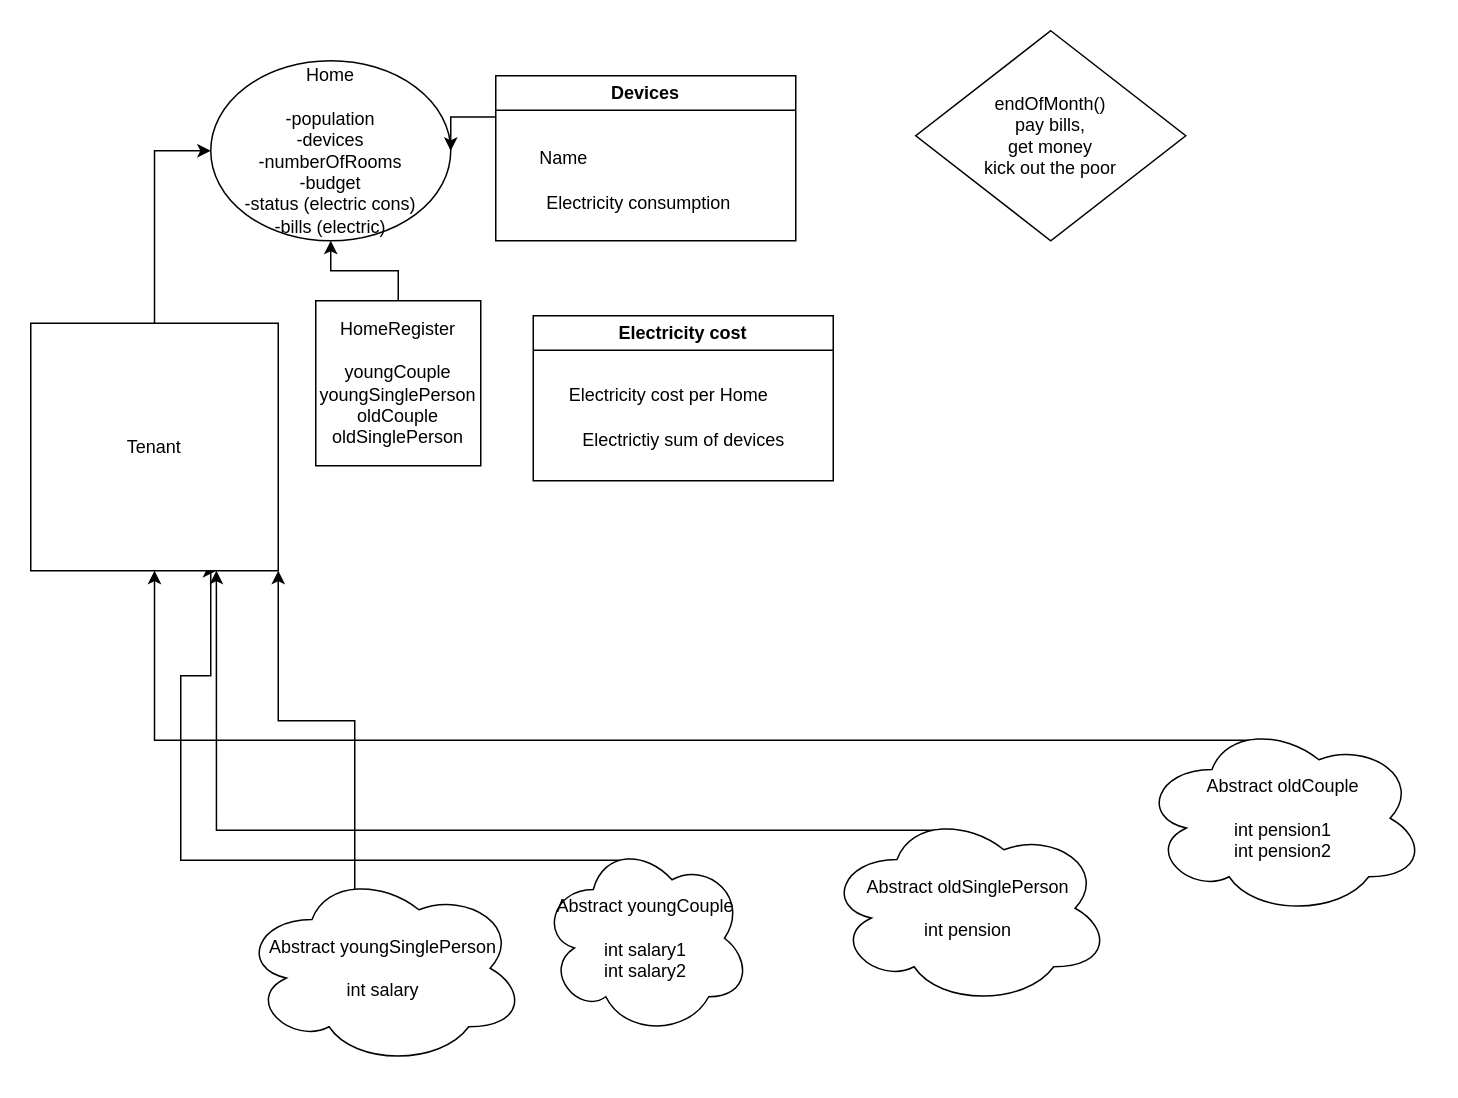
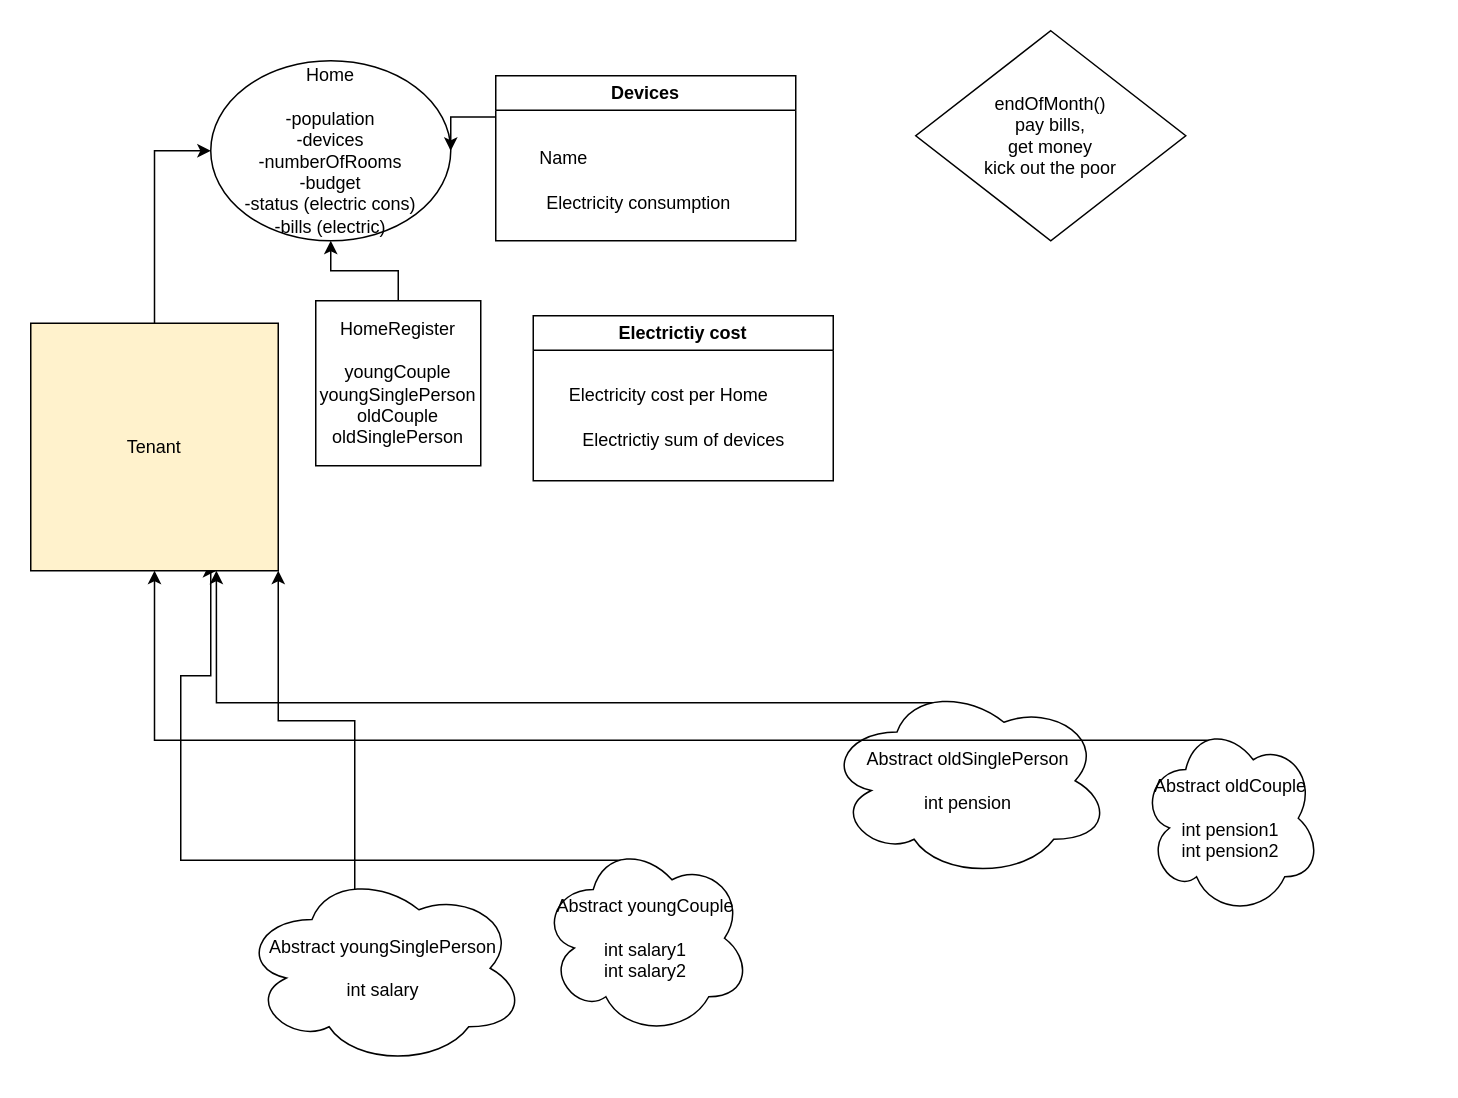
(683, 334) -> (683, 334)
(155, 447) -> (155, 447)
(1283, 818) -> (1231, 818)
(968, 908) -> (968, 781)
